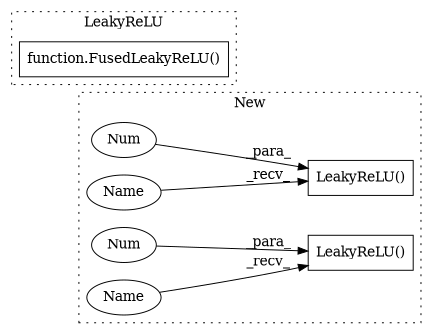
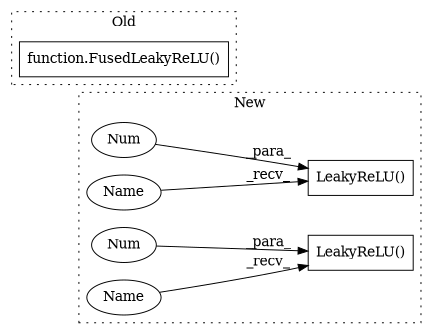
(124, 23) -> (124, 23)
